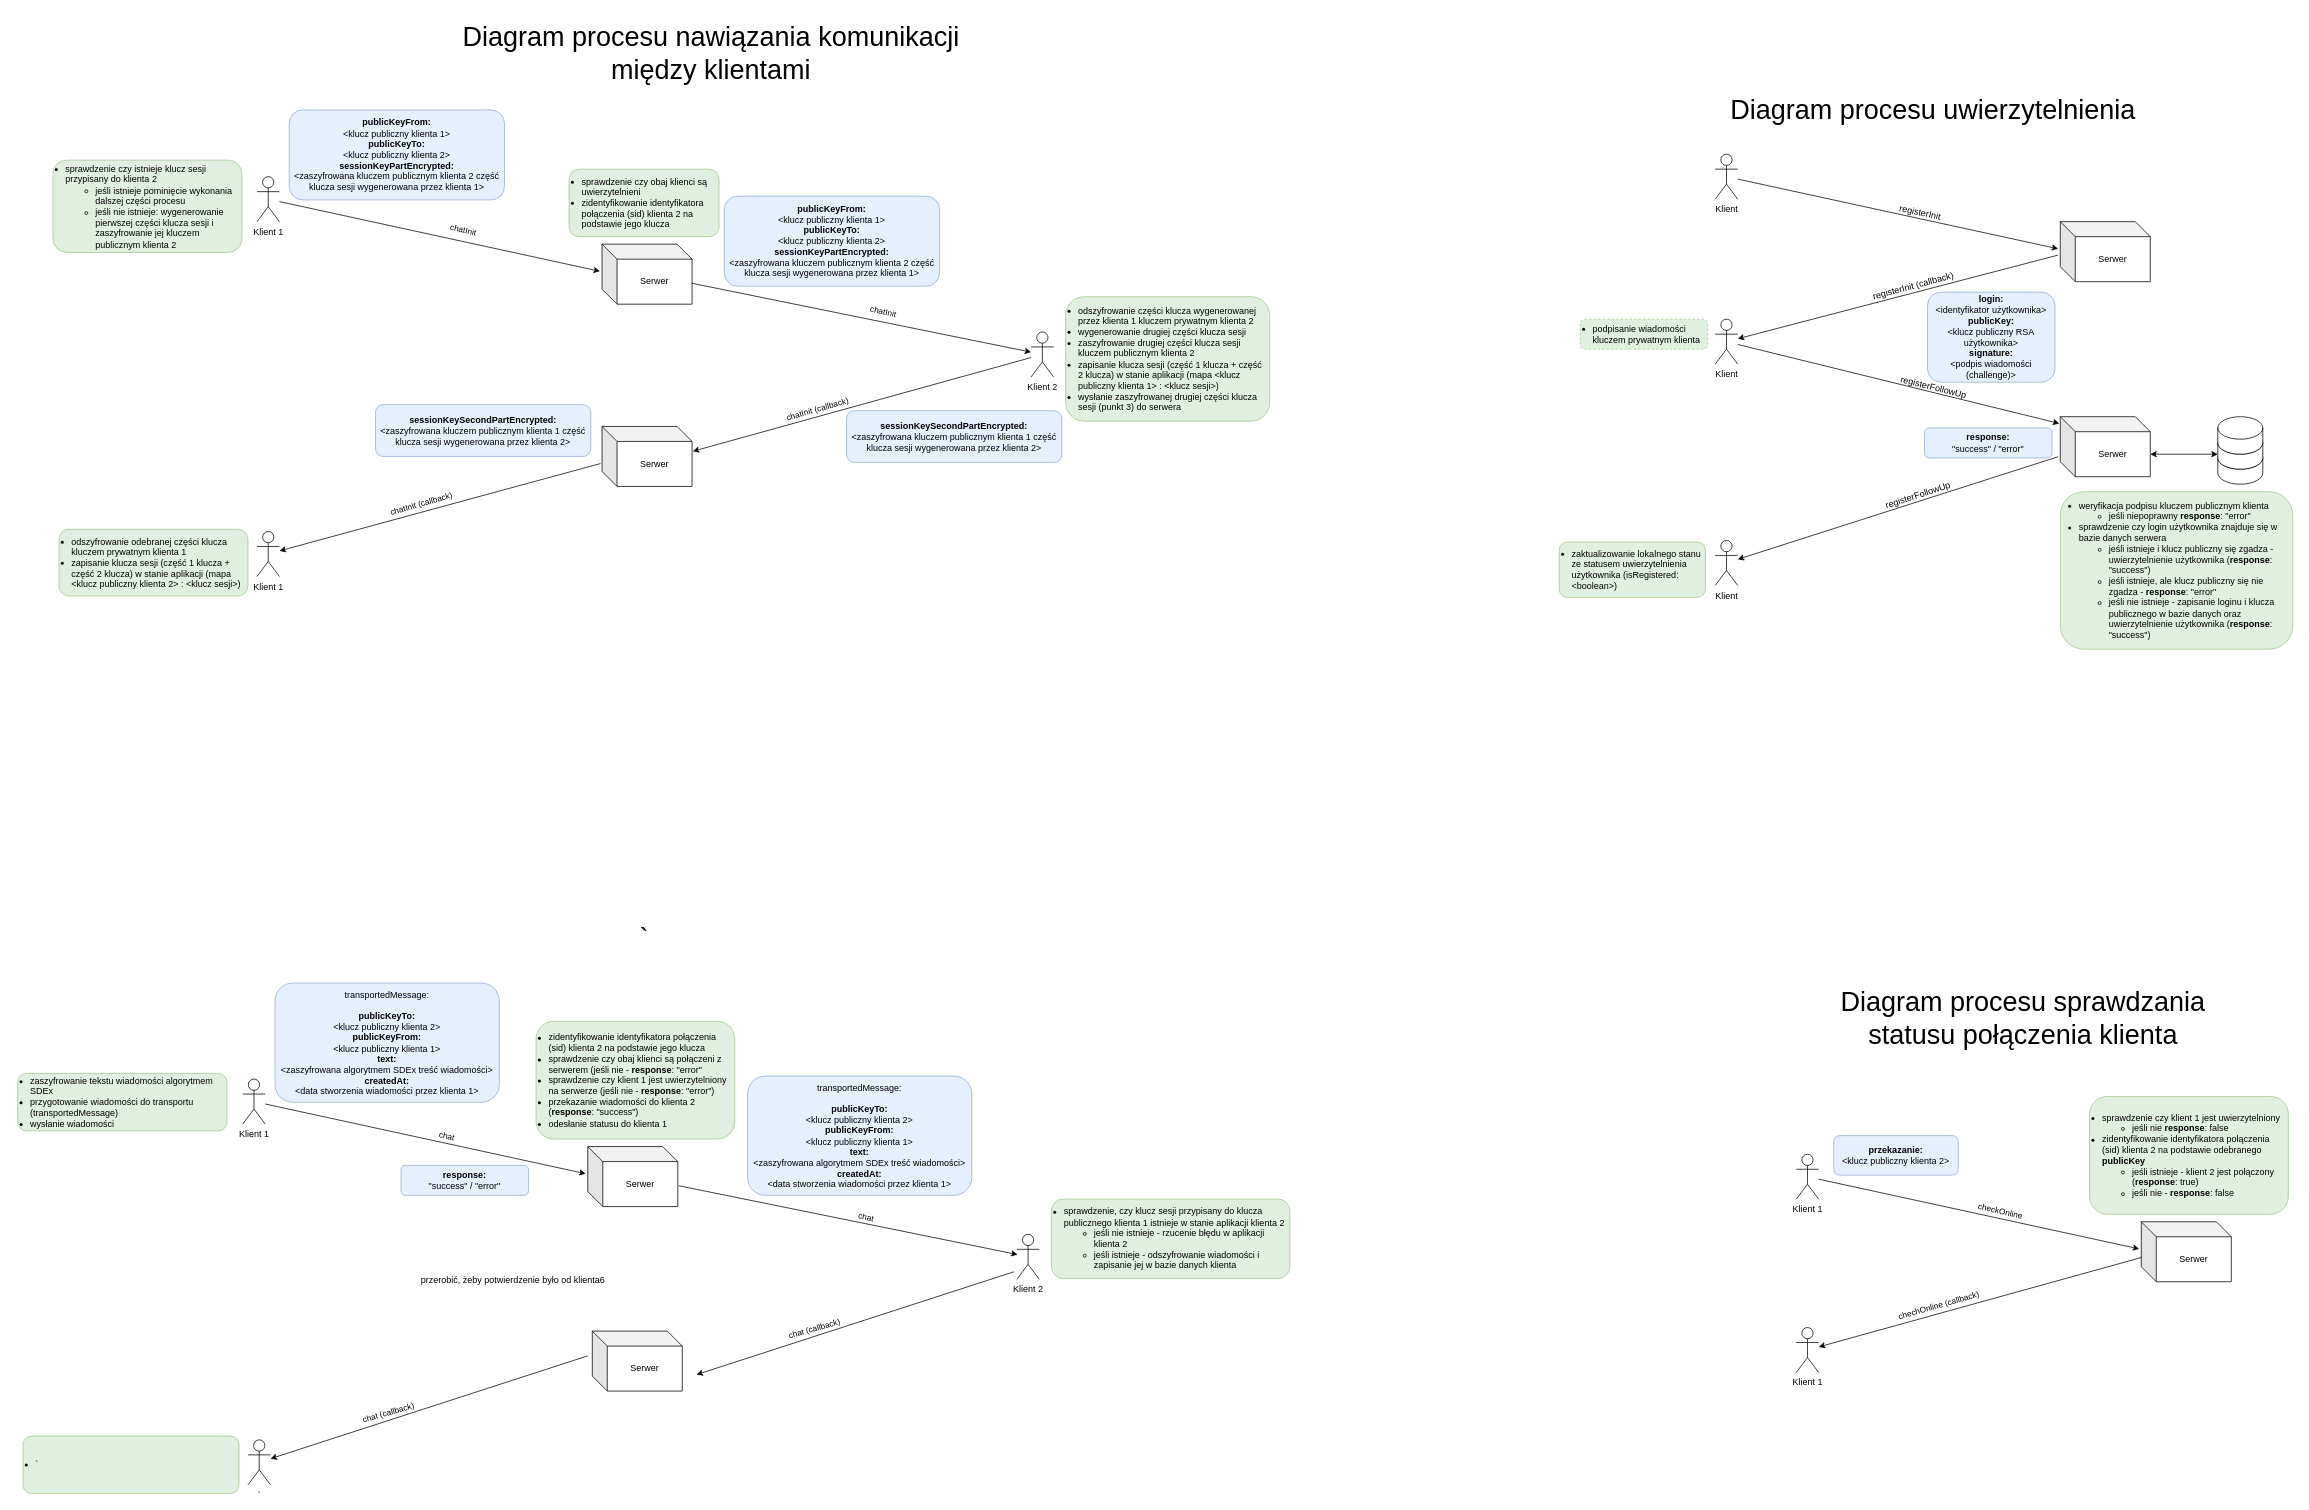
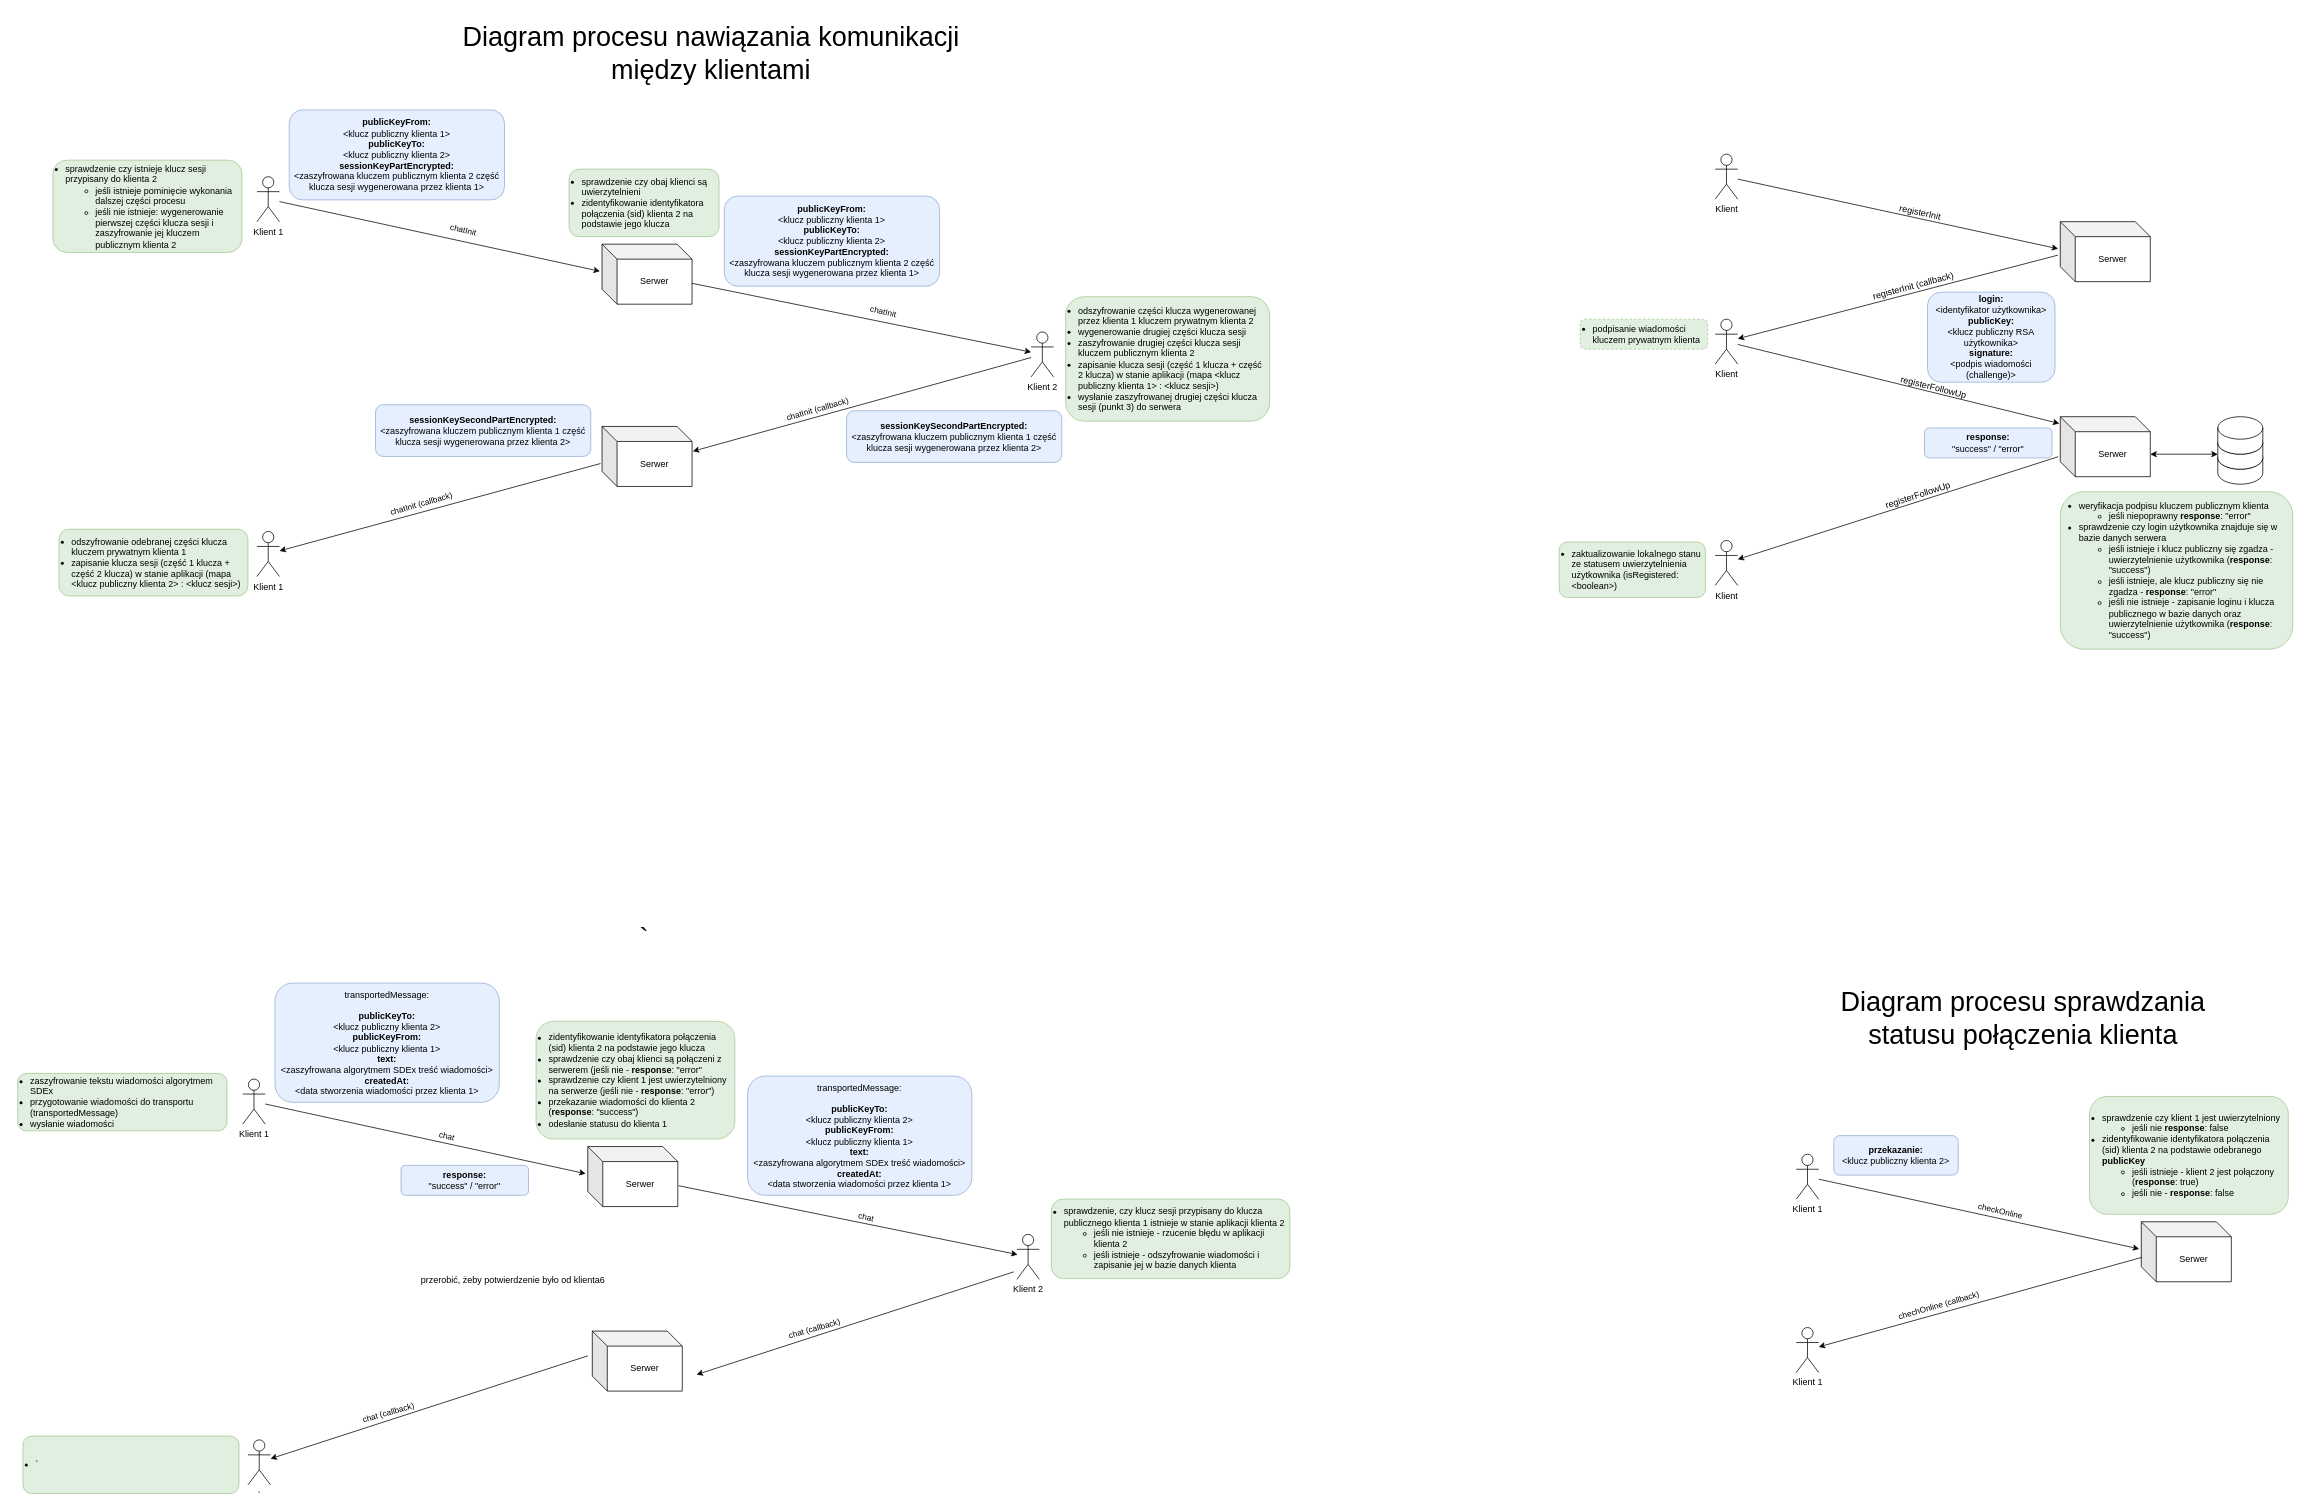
(1932, 109) -> none
